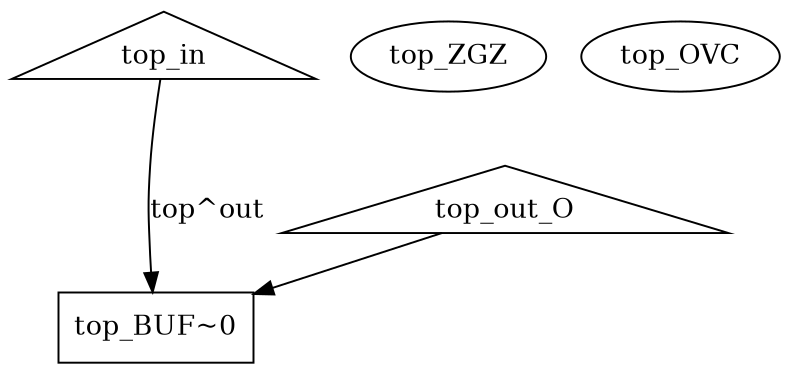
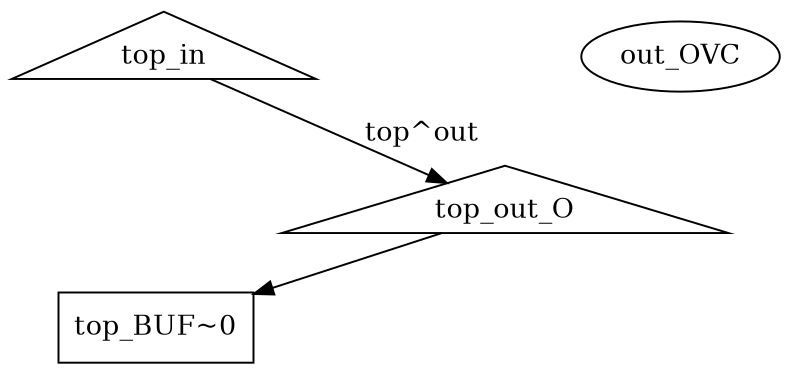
(449, 57) -> none
(681, 57) -> (681, 57)
(150, 175) -> (320, 127)
